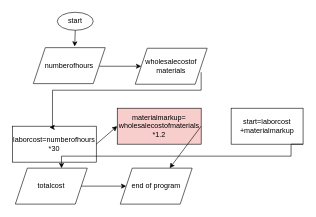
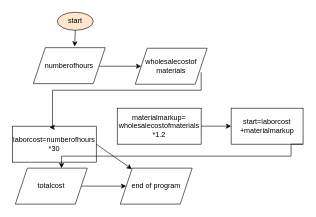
(75, 21) -> (75, 21)
(159, 126) -> (159, 126)
(106, 136) -> (110, 154)
(187, 146) -> (225, 126)
